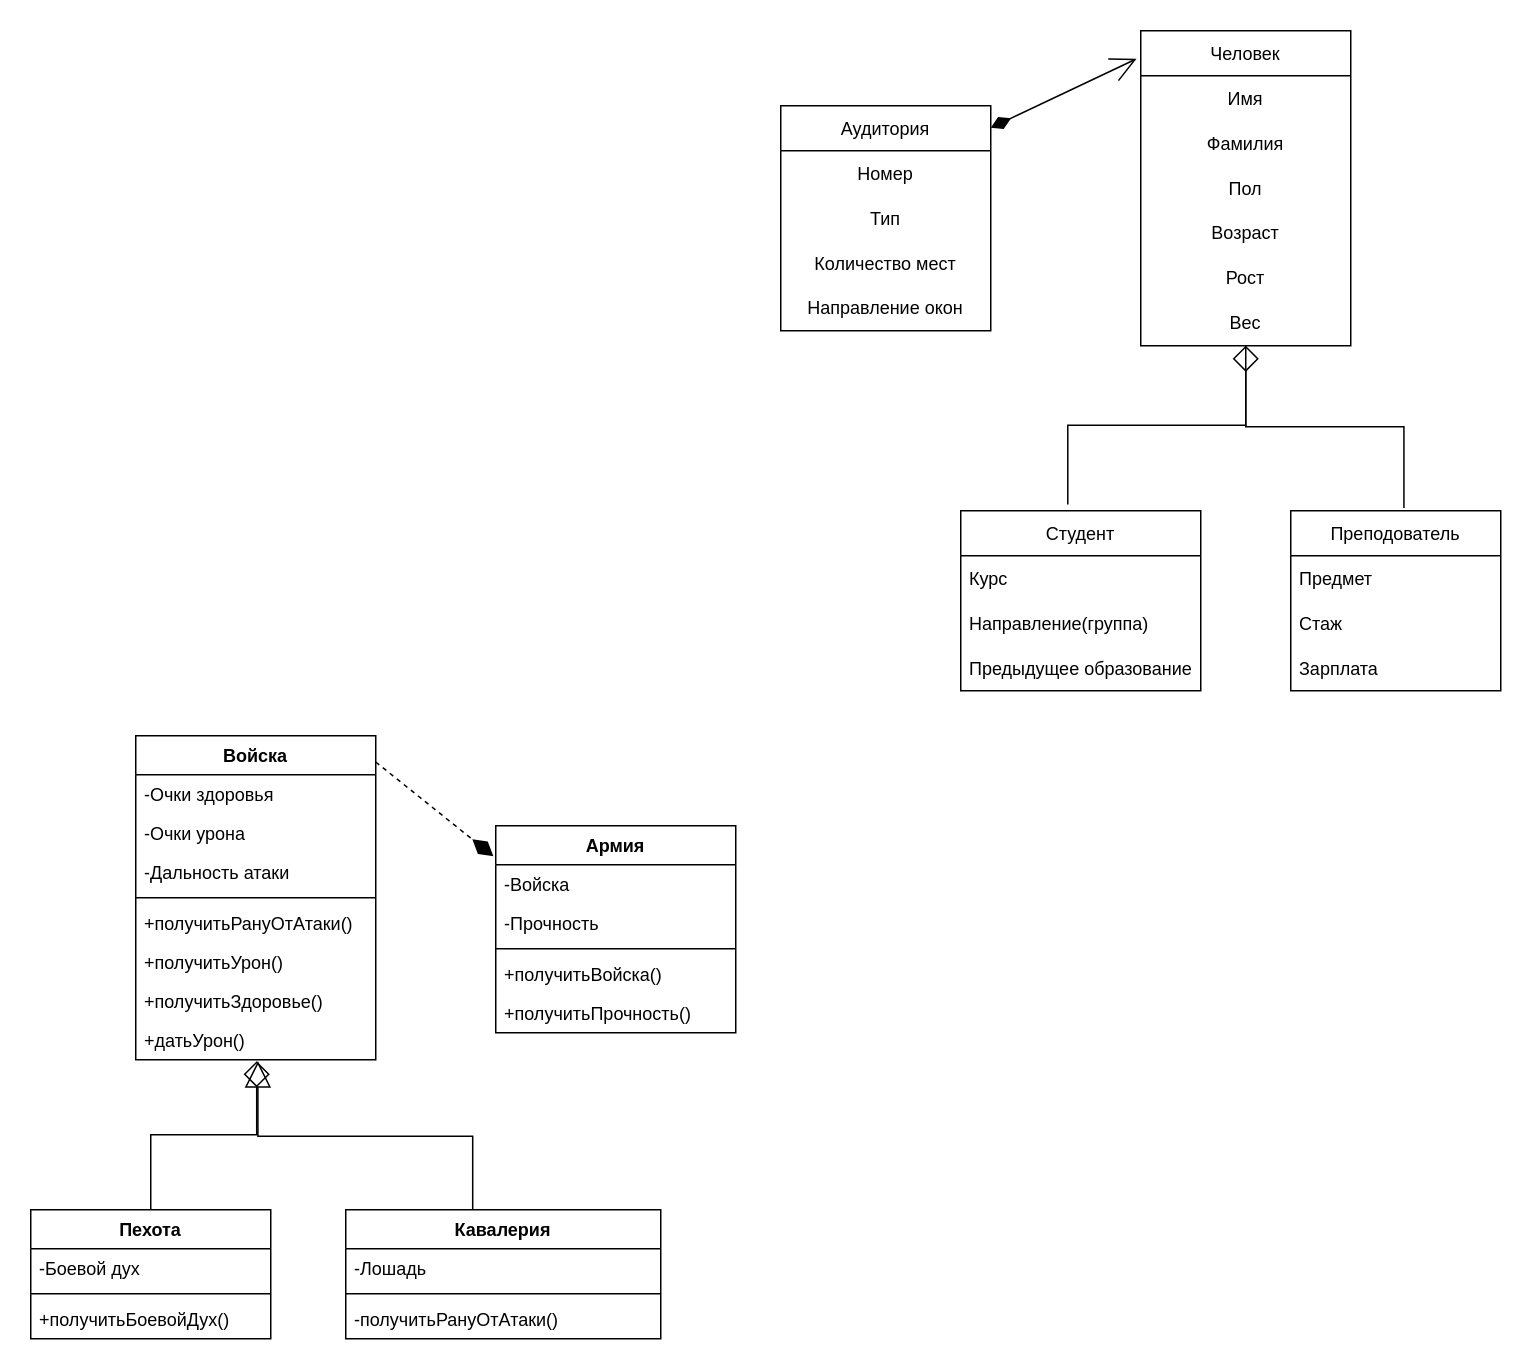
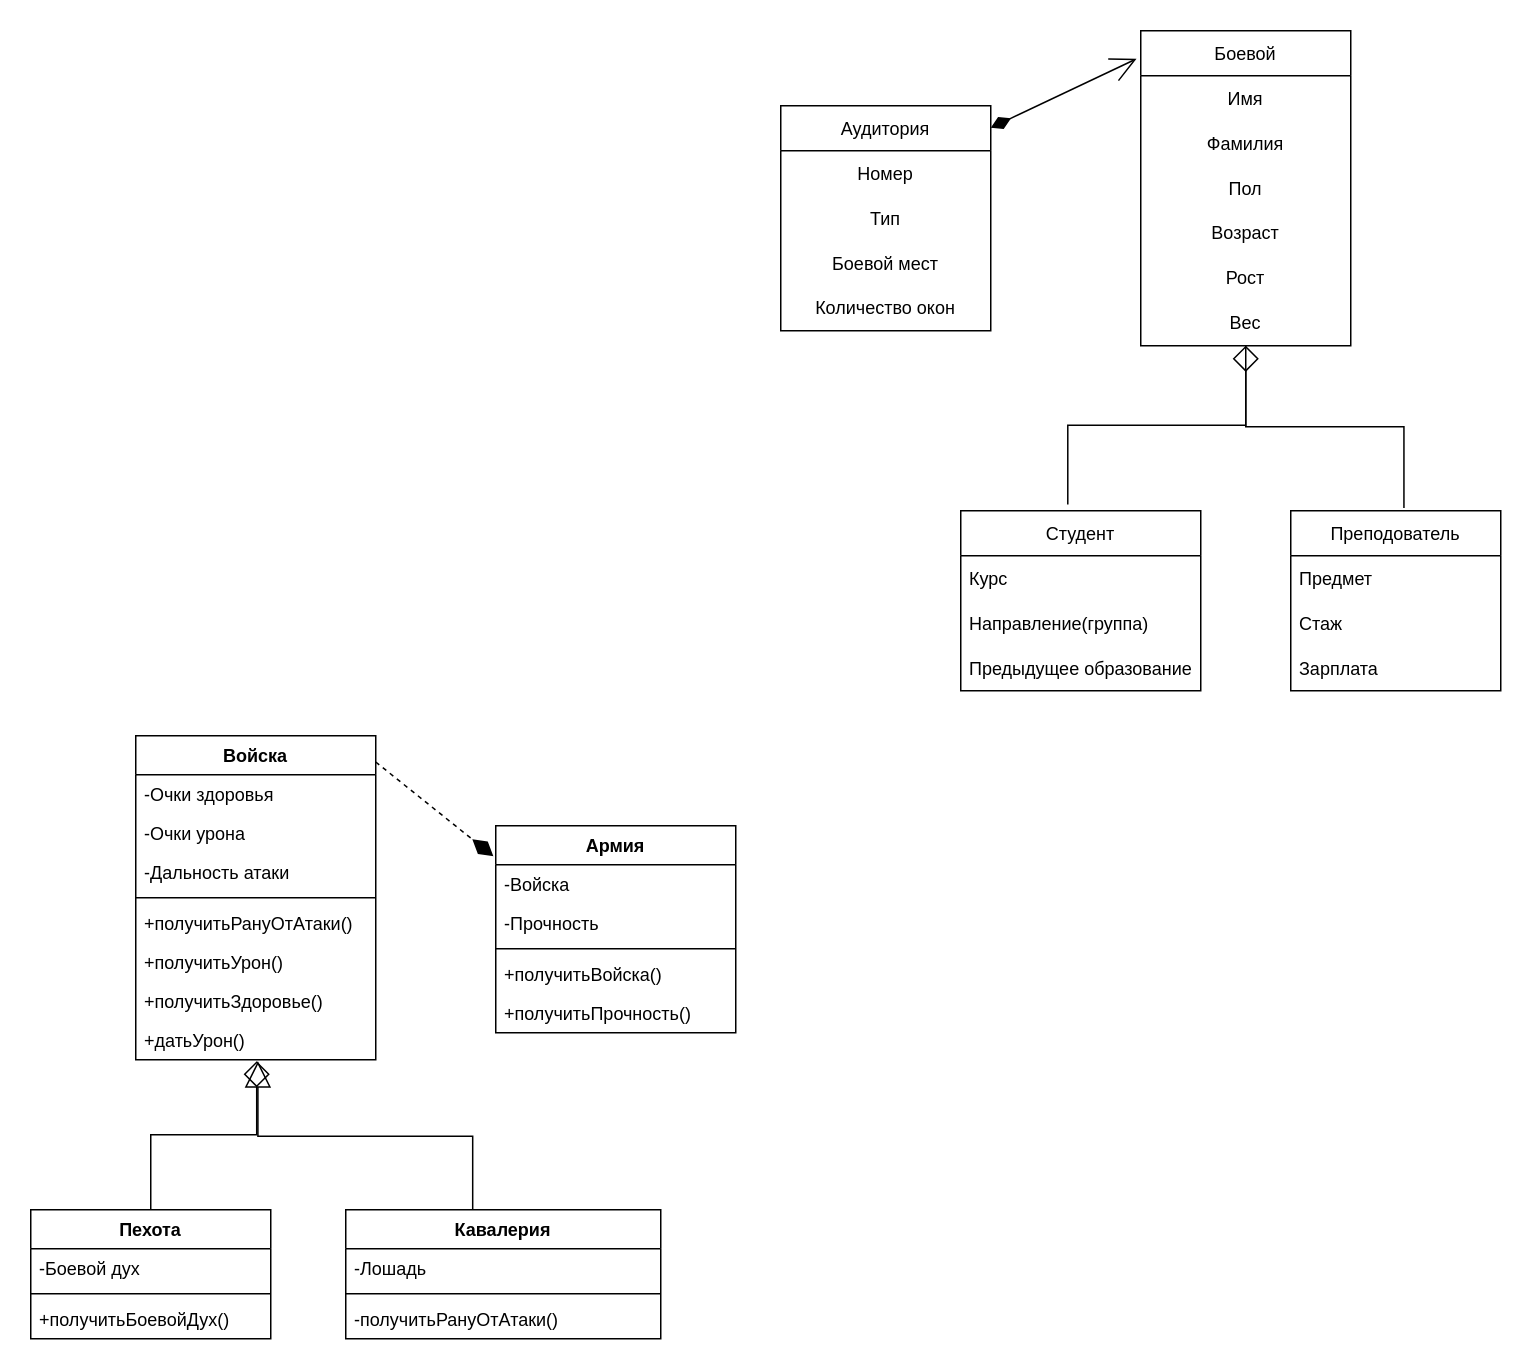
(1245, 54) -> (1245, 54)
(885, 264) -> (885, 264)
(886, 308) -> (886, 308)
